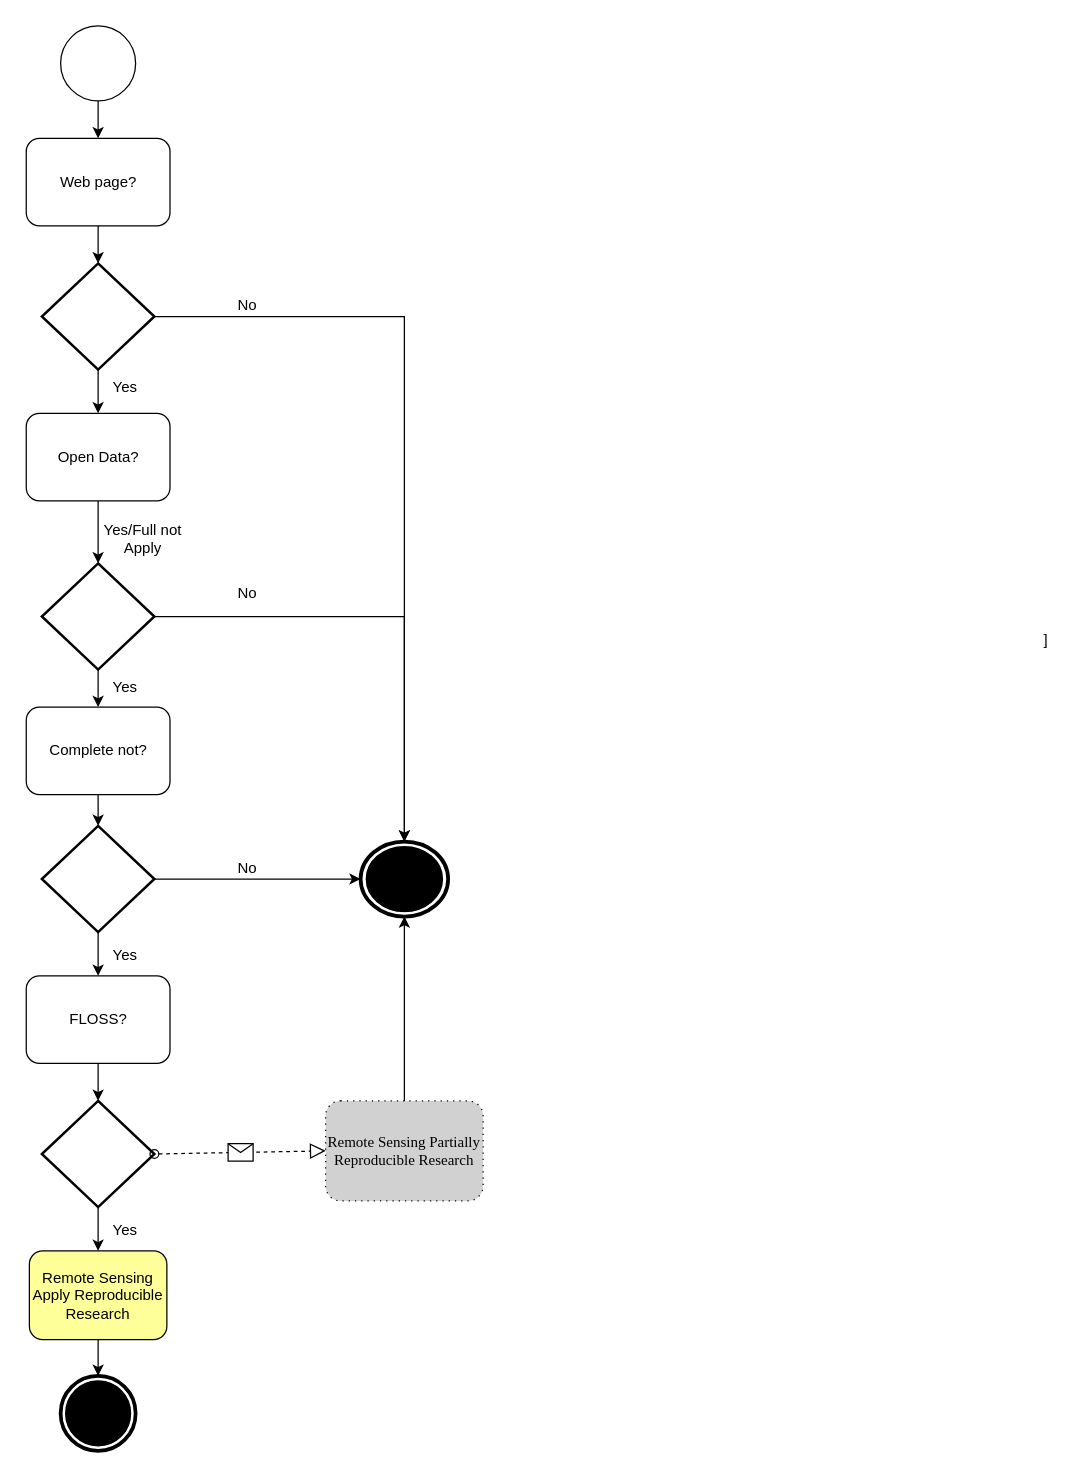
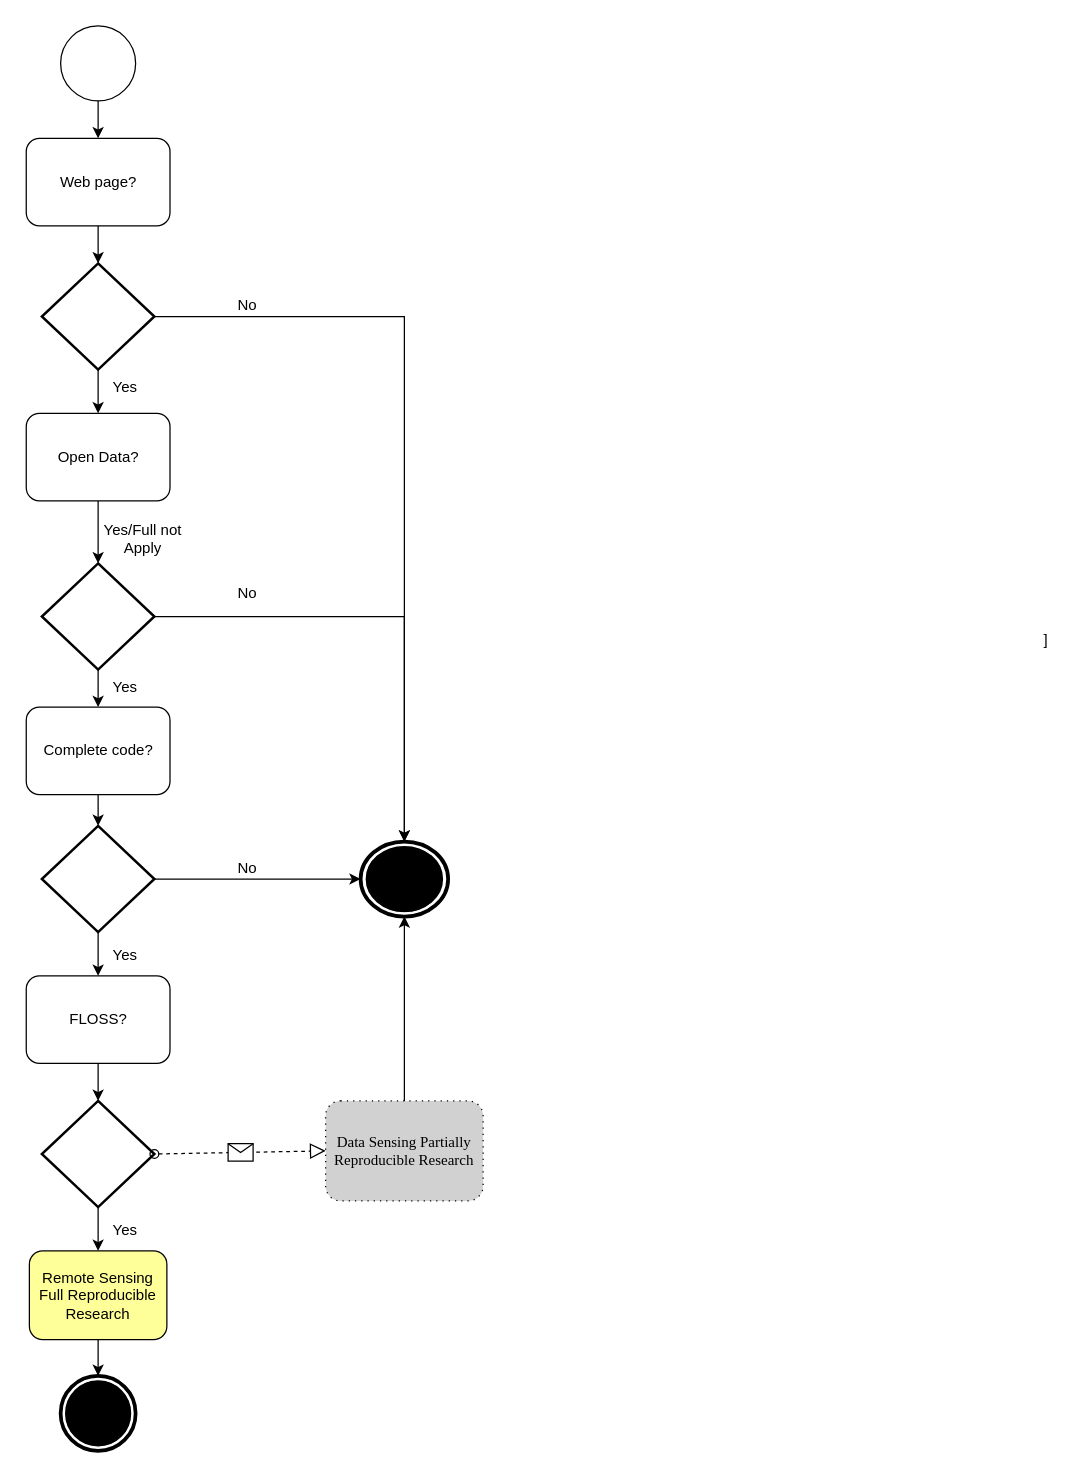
(99, 751) -> (99, 751)
(404, 1151) -> (404, 1151)
(98, 1296) -> (98, 1296)
